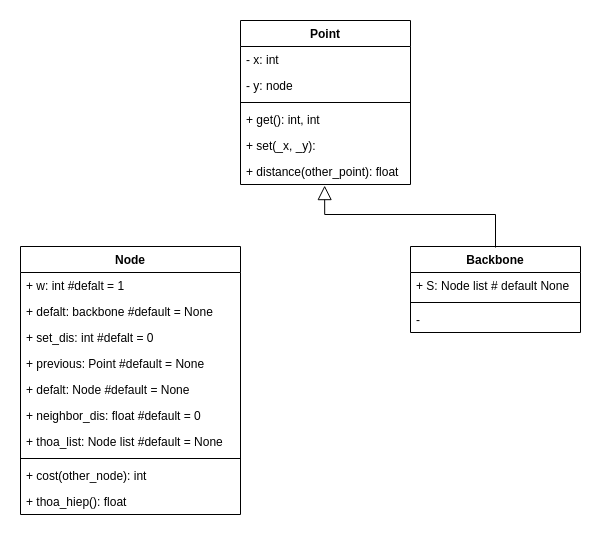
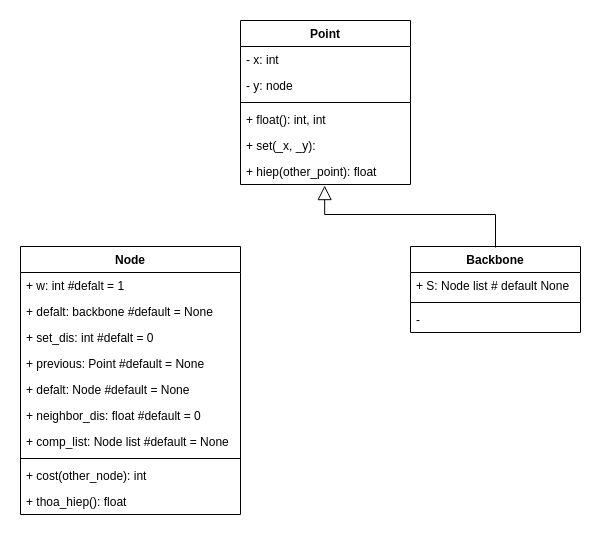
(292, 120) -> (297, 120)
(337, 172) -> (324, 172)
(135, 442) -> (135, 442)
